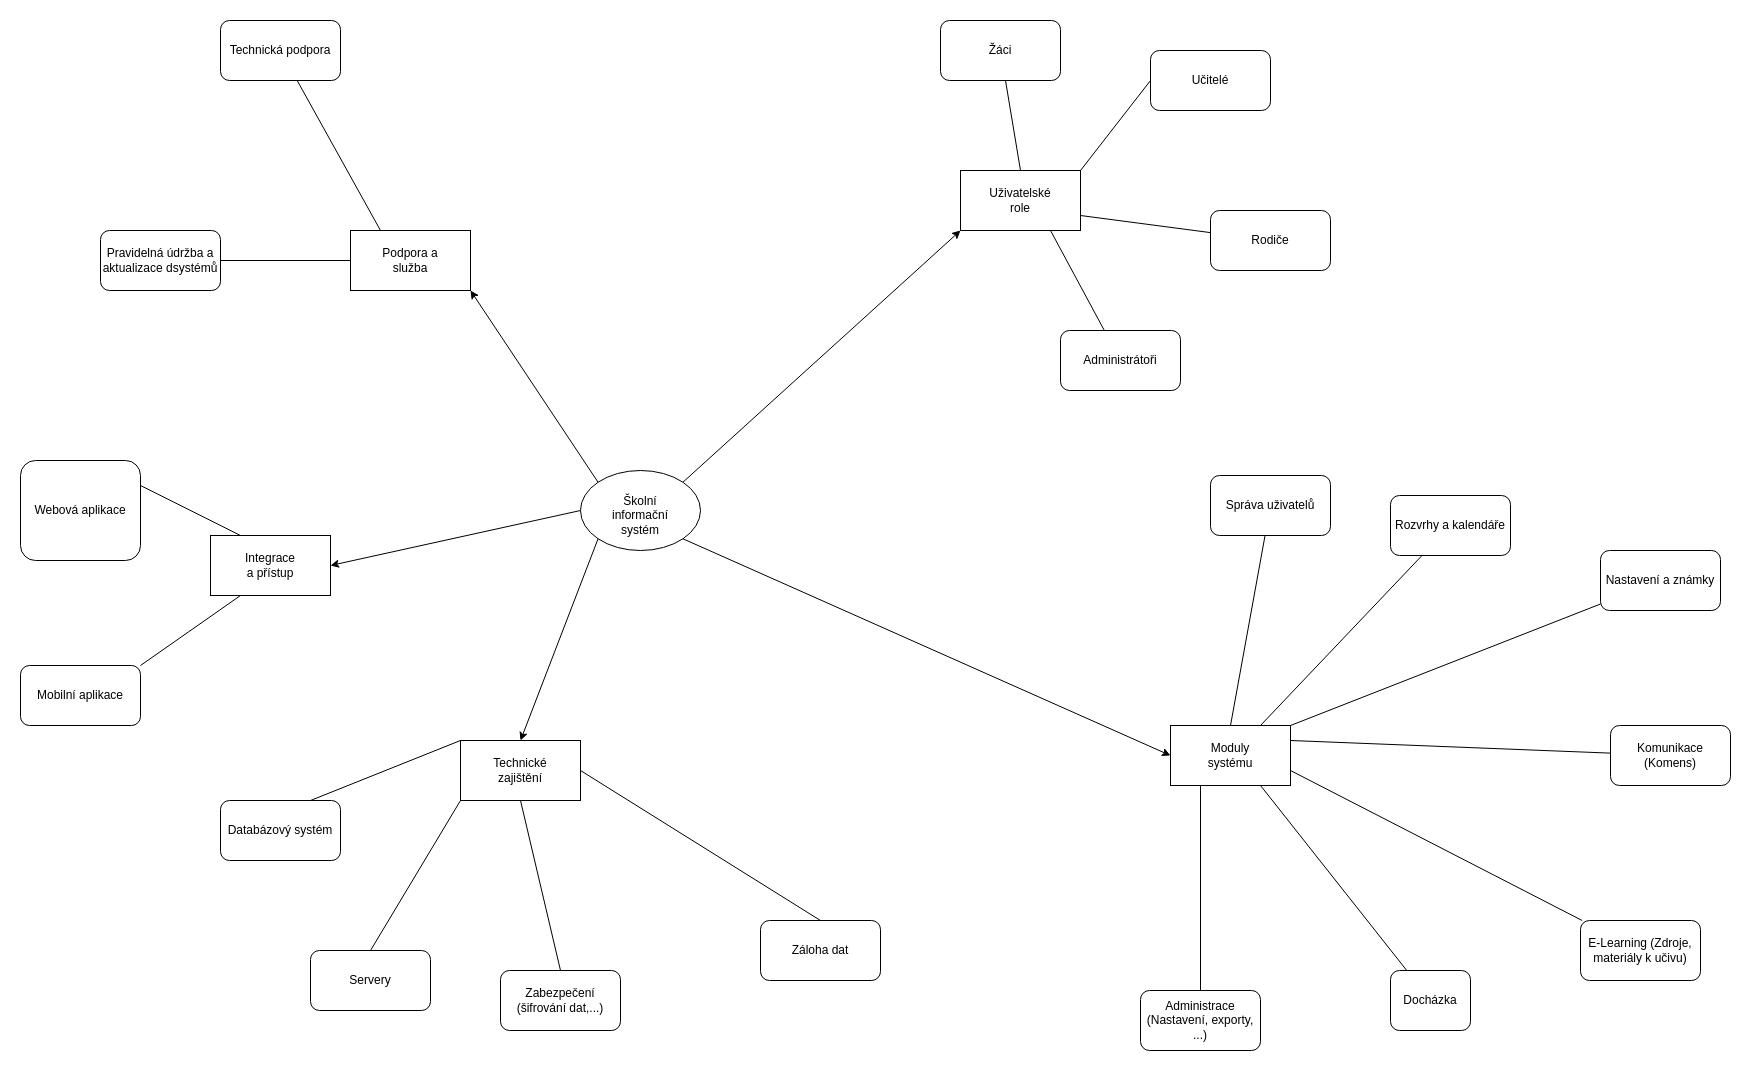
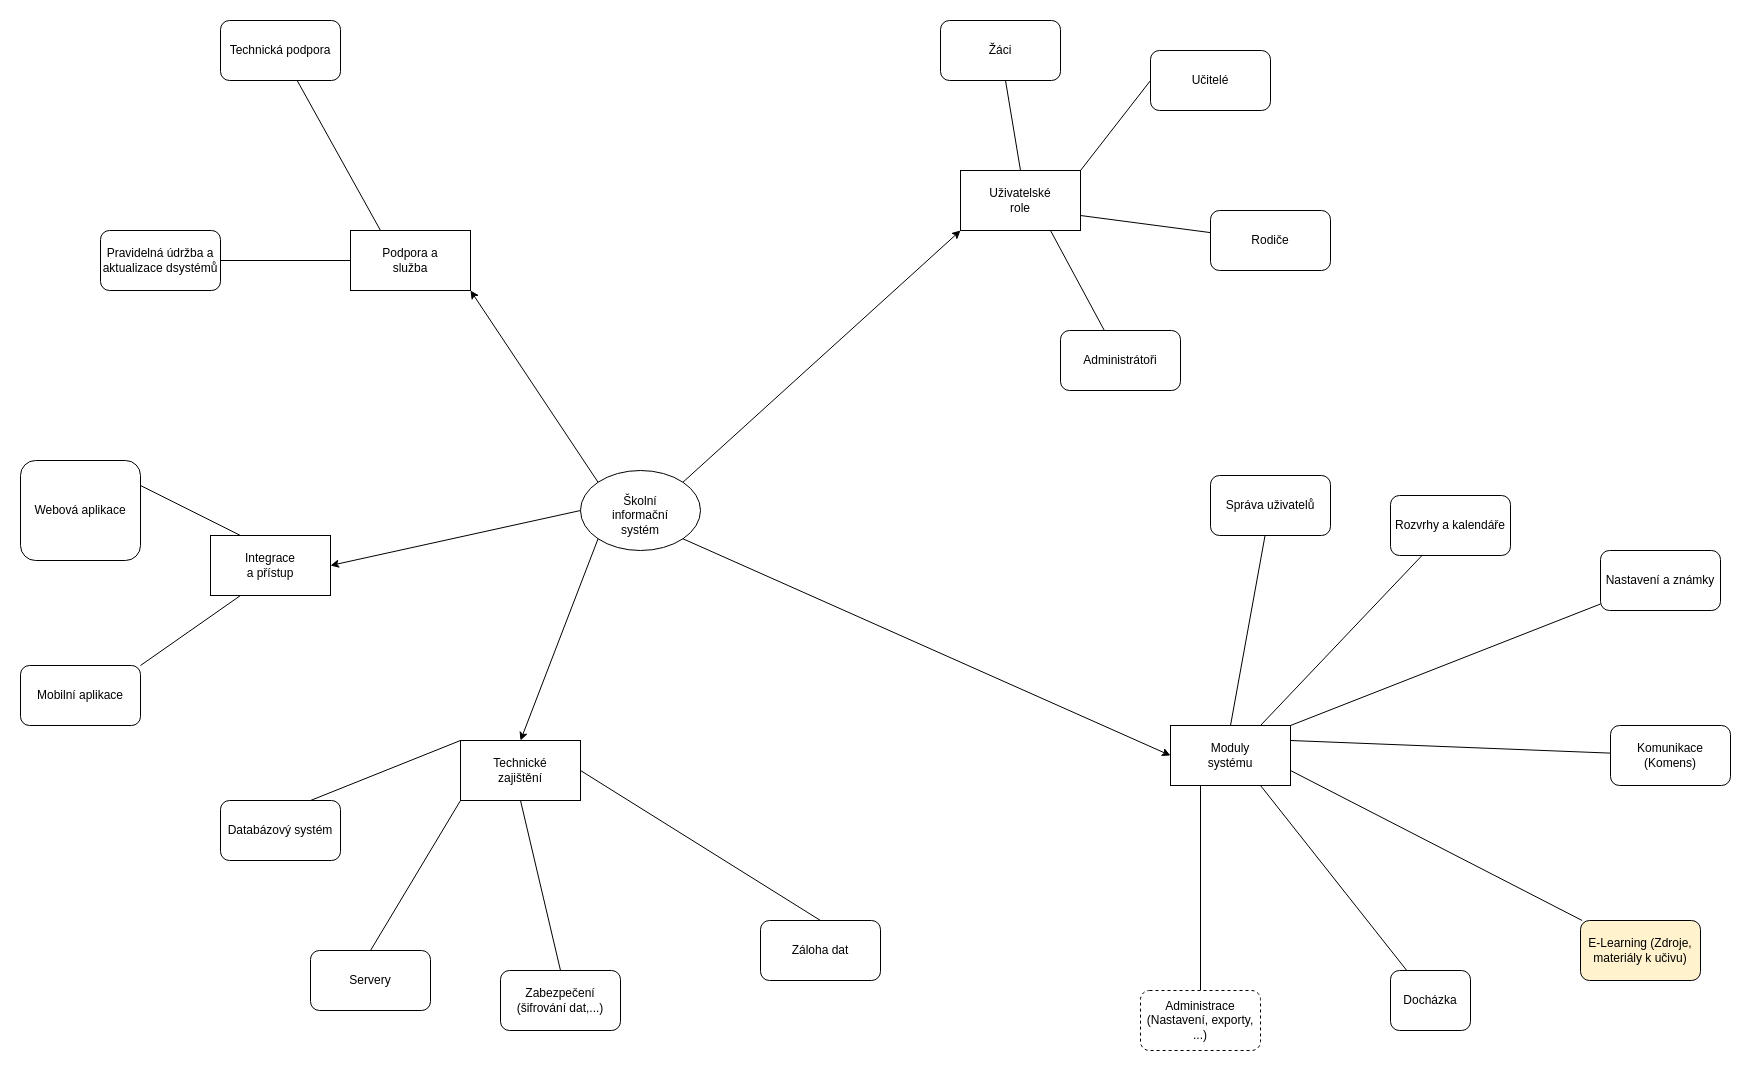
(1641, 951) -> (1641, 951)
(1201, 1021) -> (1201, 1021)
